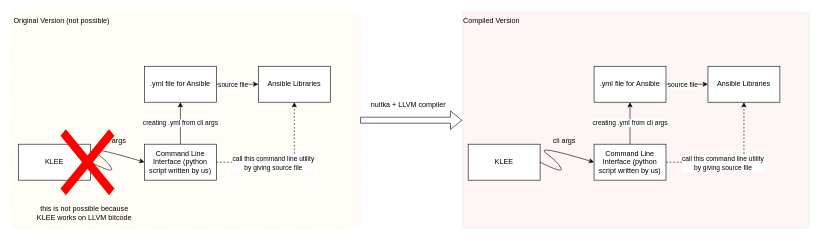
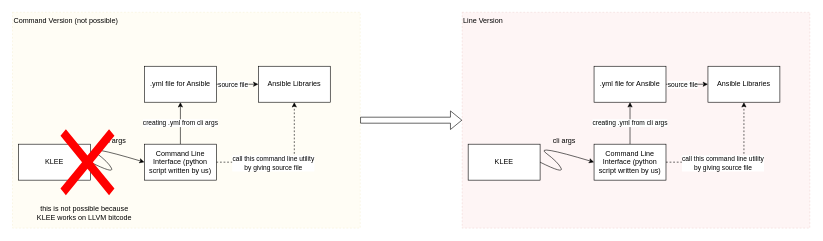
(68, 21) -> (68, 21)
(492, 21) -> (485, 21)
(408, 105) -> none
